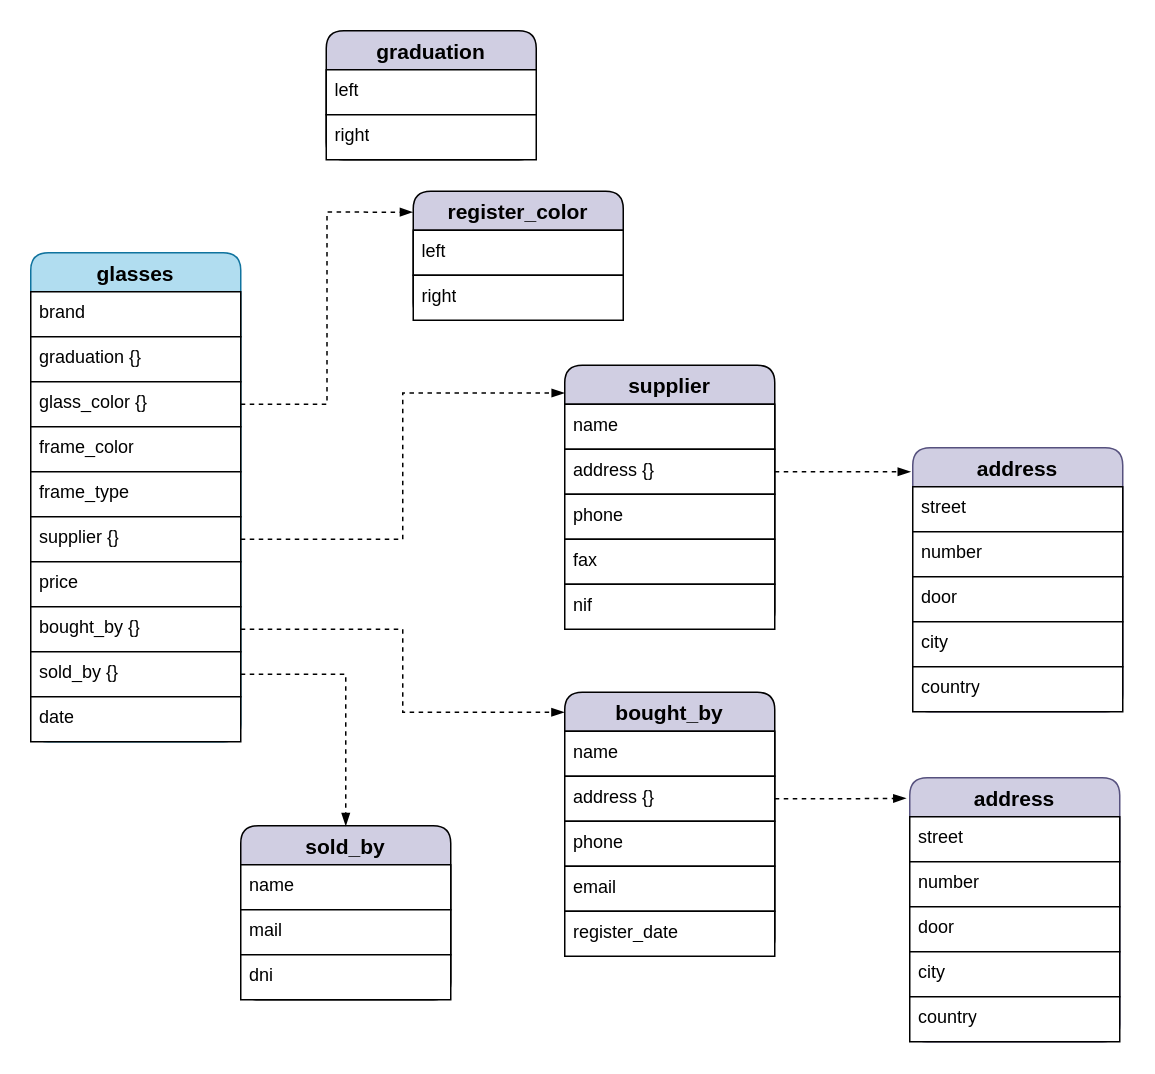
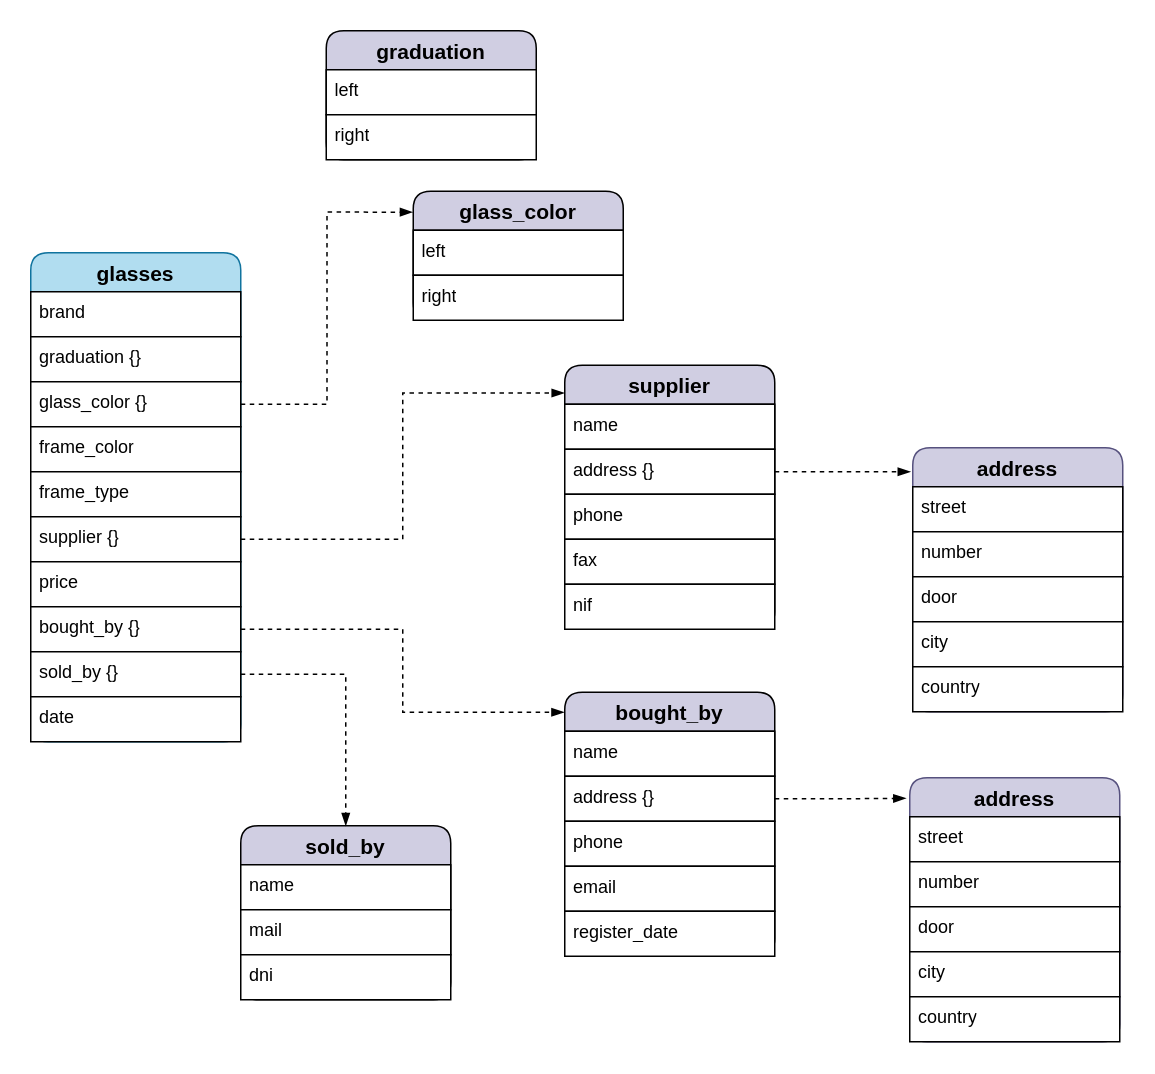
(518, 212) -> (518, 212)
